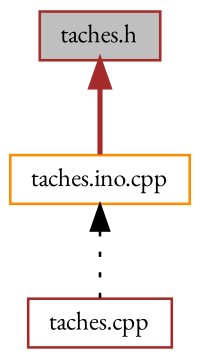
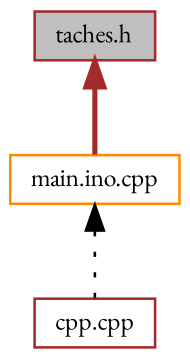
(100, 179) -> (95, 179)
(100, 323) -> (95, 323)
